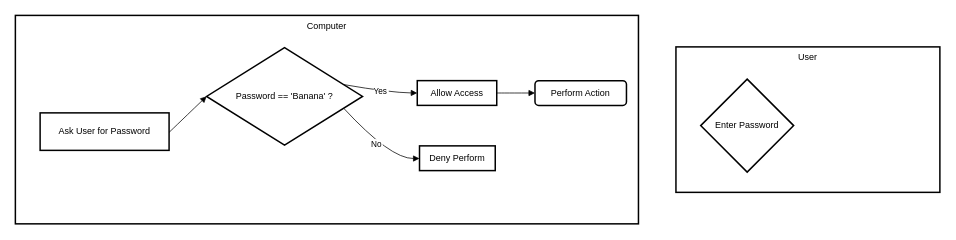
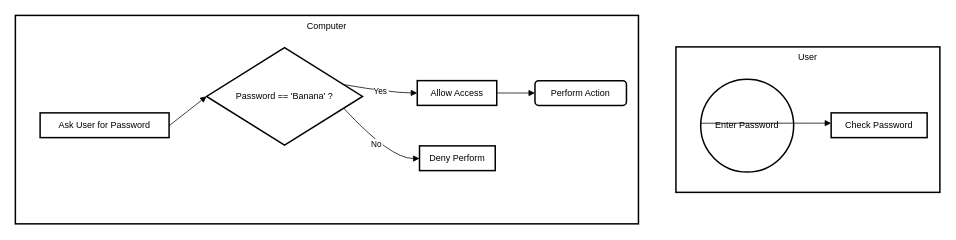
none -> (711, 123)
none -> (879, 125)
(747, 126) -> (747, 126)
(105, 132) -> (105, 125)
